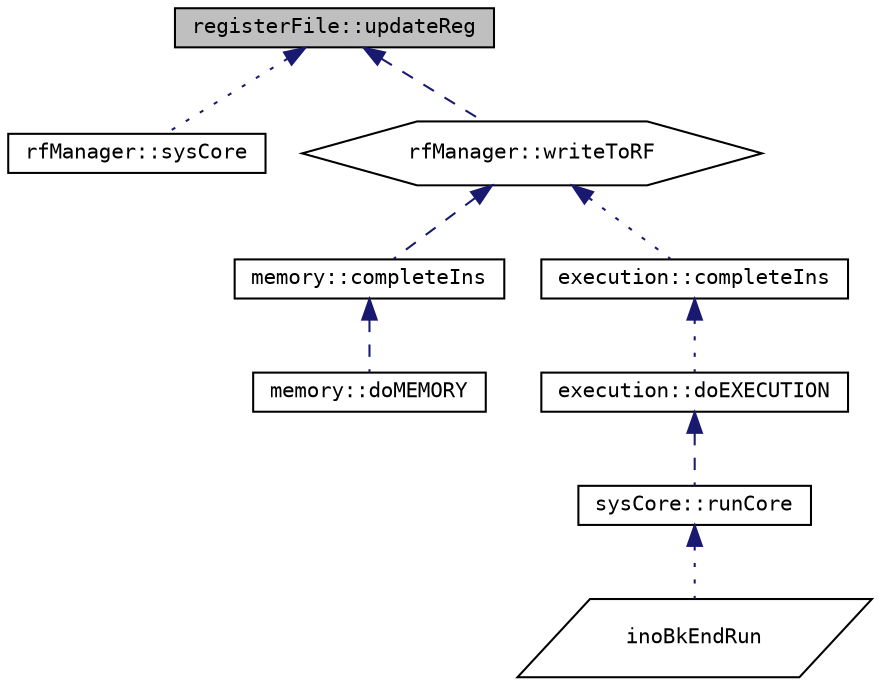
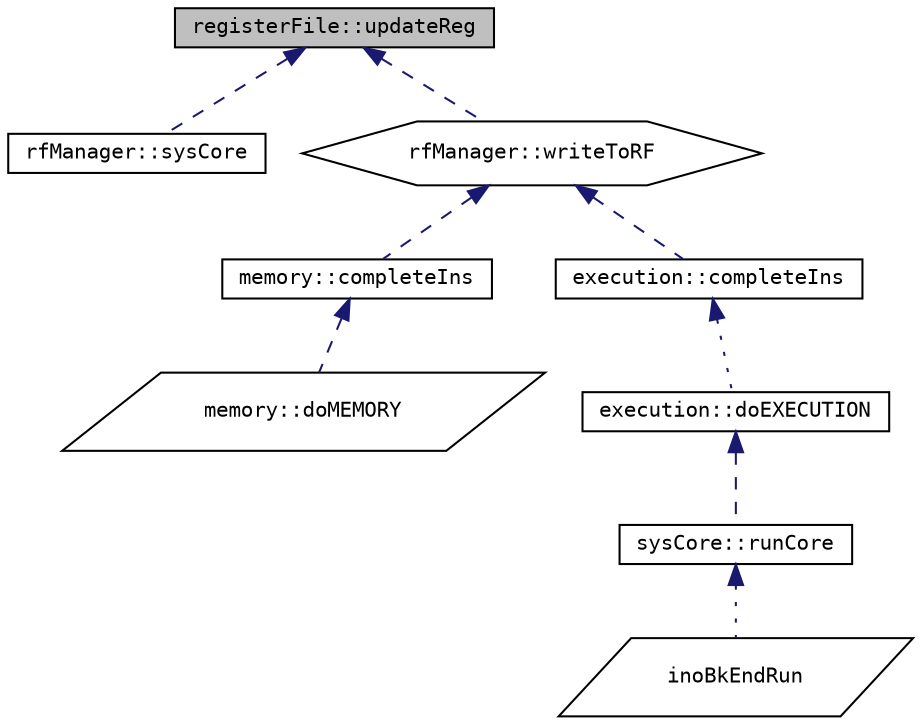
(226, 96) -> (226, 96)
(630, 228) -> (638, 228)
(369, 392) -> (304, 412)
